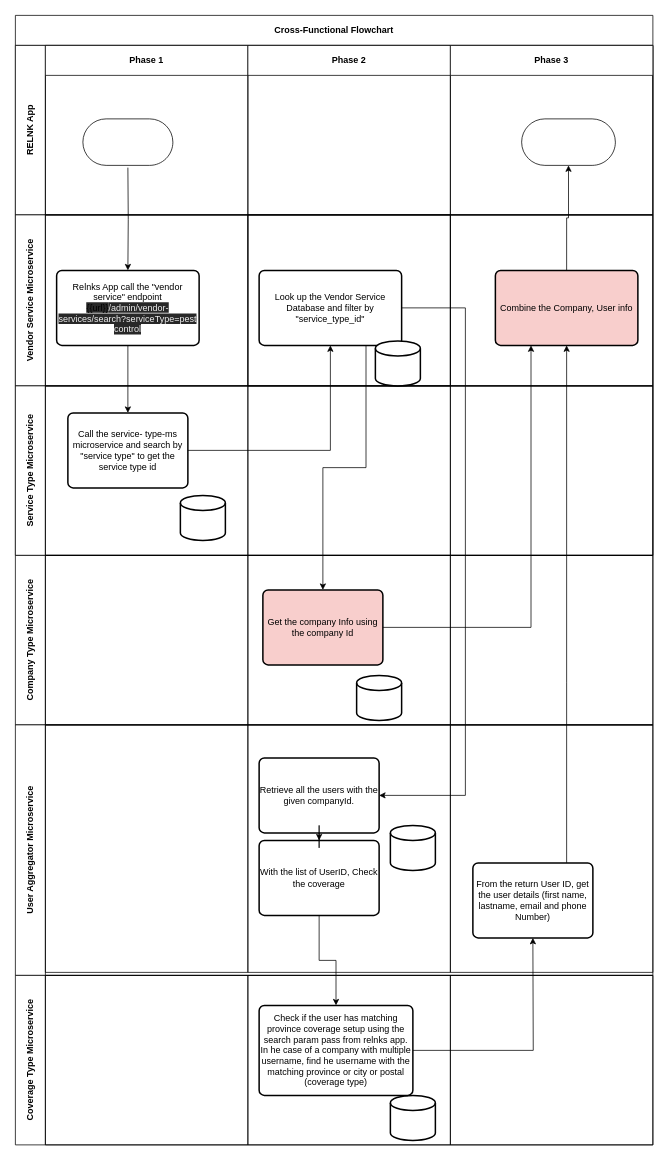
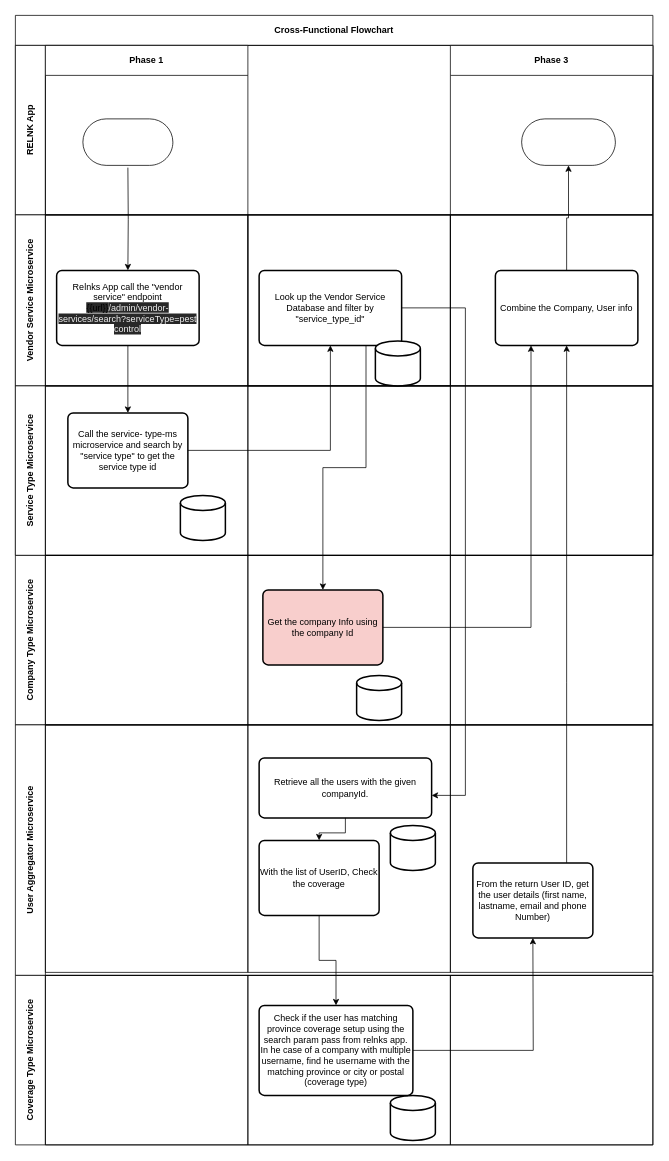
(349, 130) -> none
(567, 308) -> (567, 308)
(319, 795) -> (345, 788)
